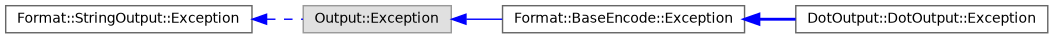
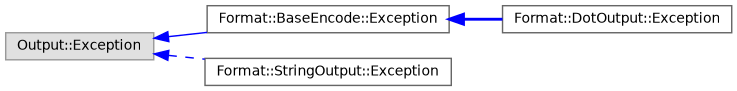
(285, 19) -> (187, 57)
(922, 19) -> (617, 19)
